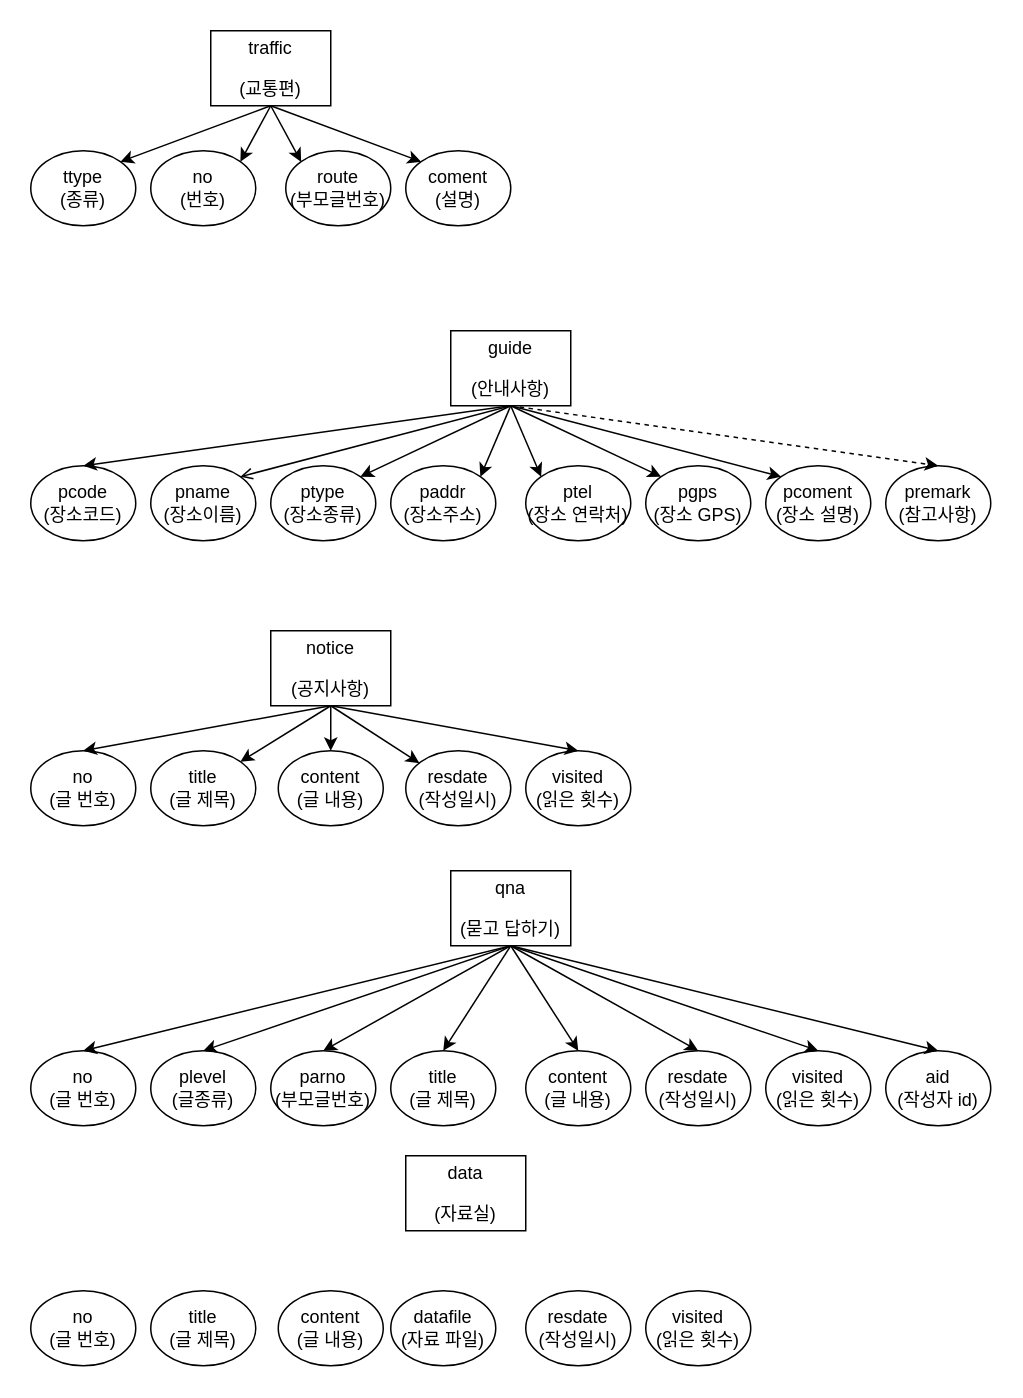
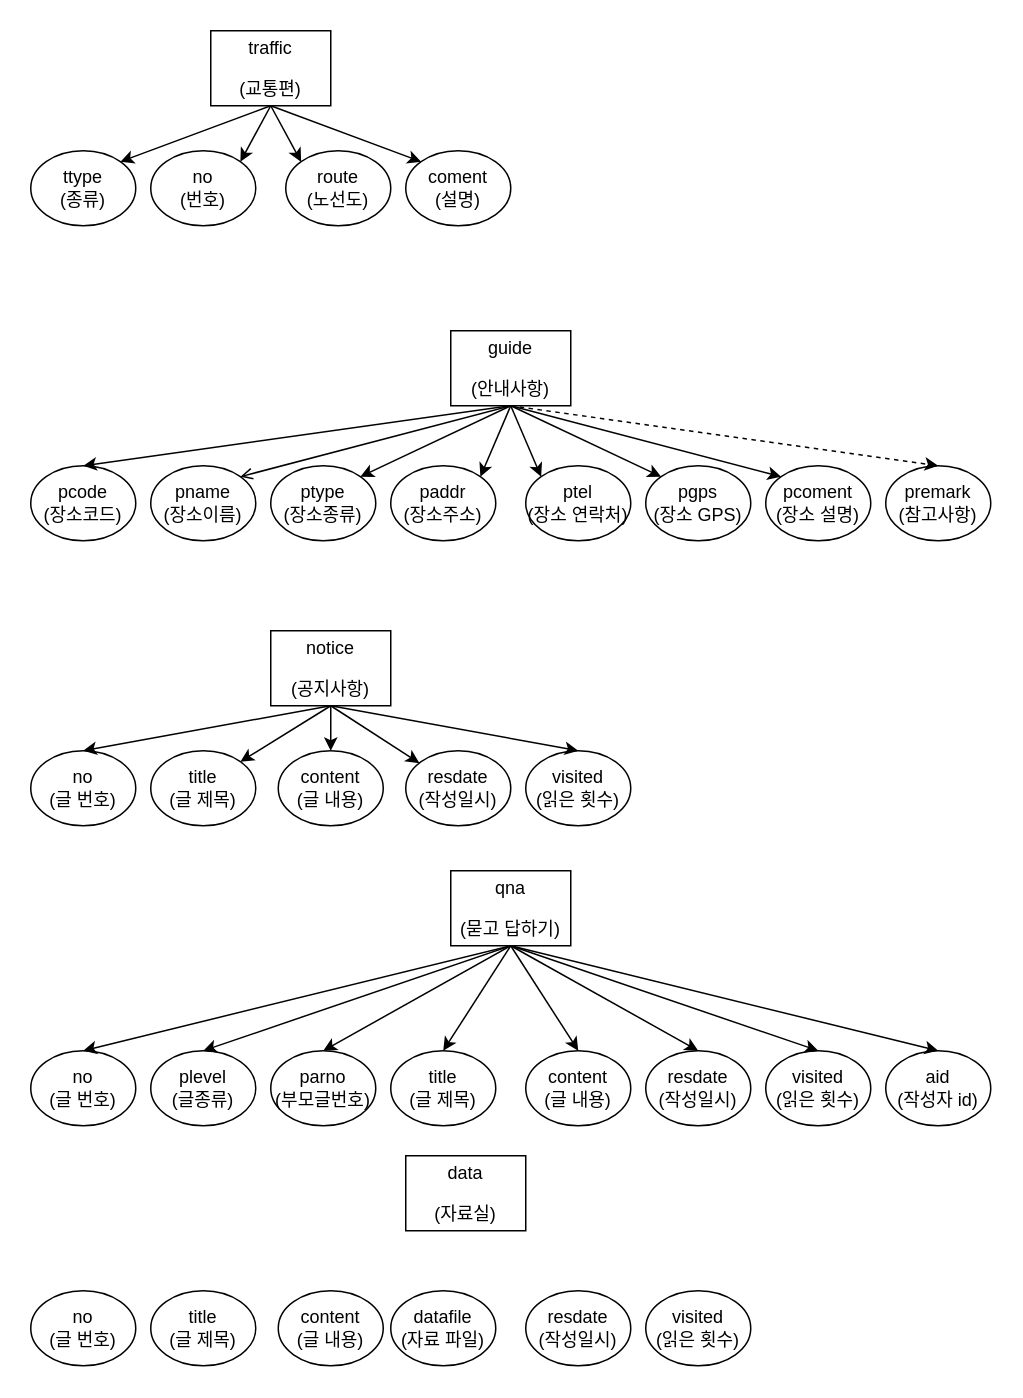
(338, 188) -> (338, 188)
